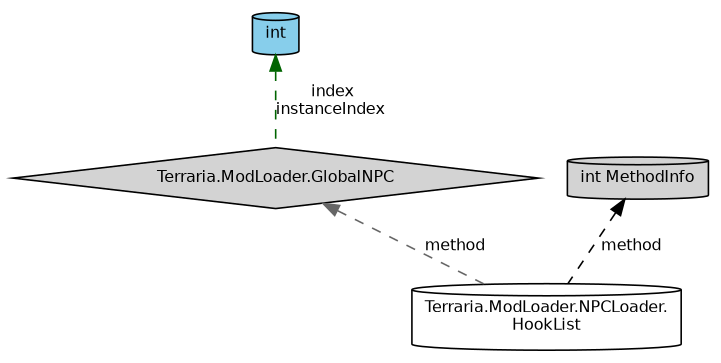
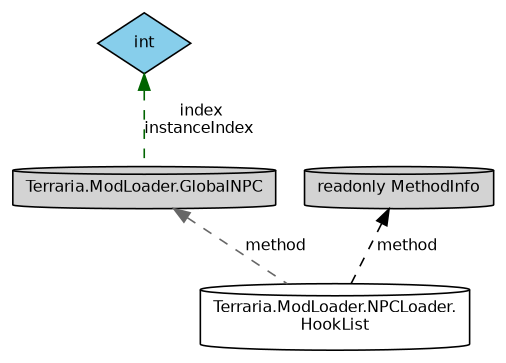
(276, 34) -> (144, 43)
(276, 178) -> (144, 188)
(638, 178) -> (399, 188)
